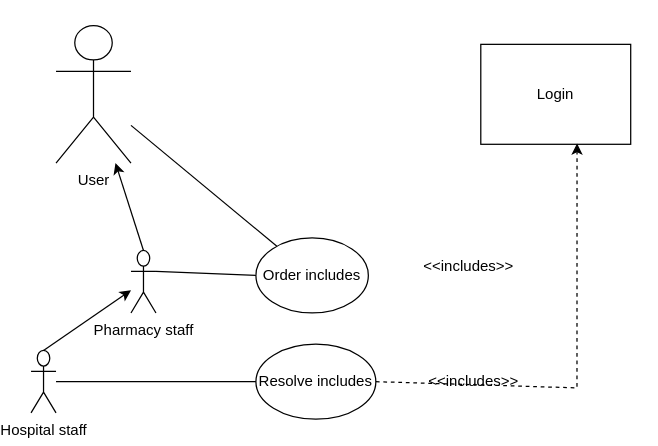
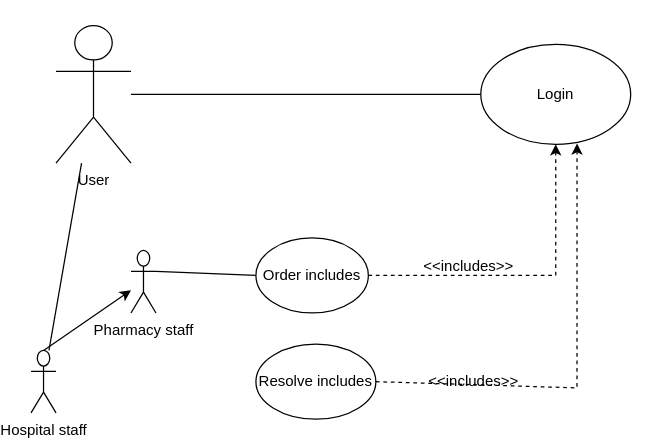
(556, 94) -> (556, 94)
(203, 186) -> (306, 94)
(130, 211) -> none
none -> (524, 276)
(156, 382) -> (65, 257)
